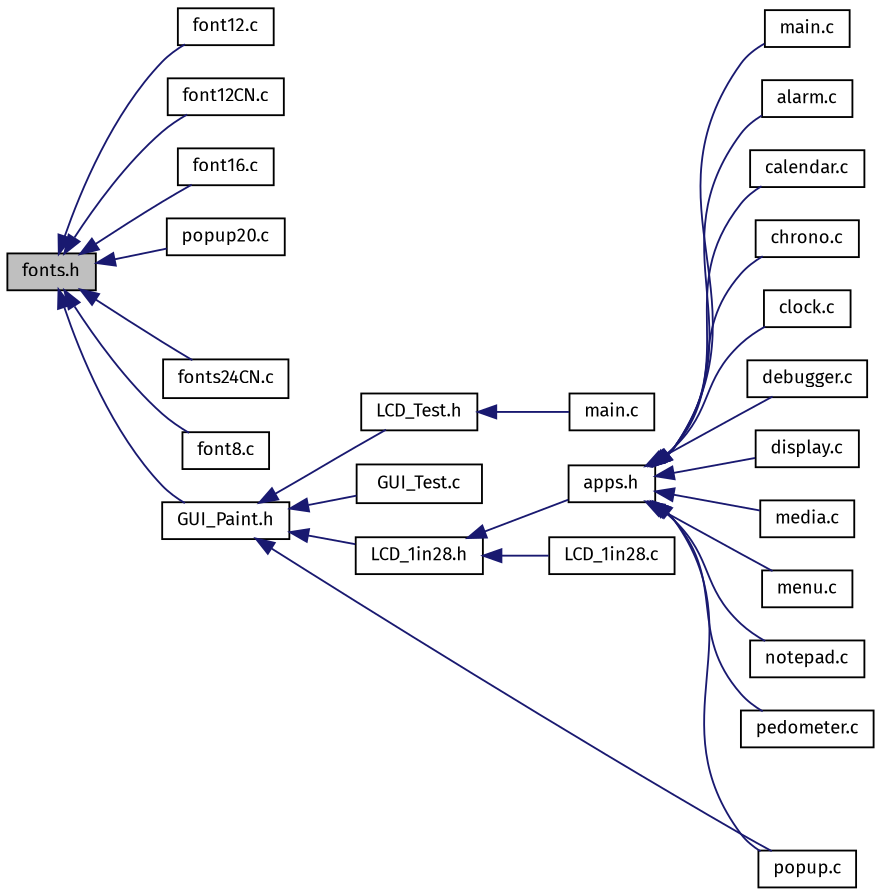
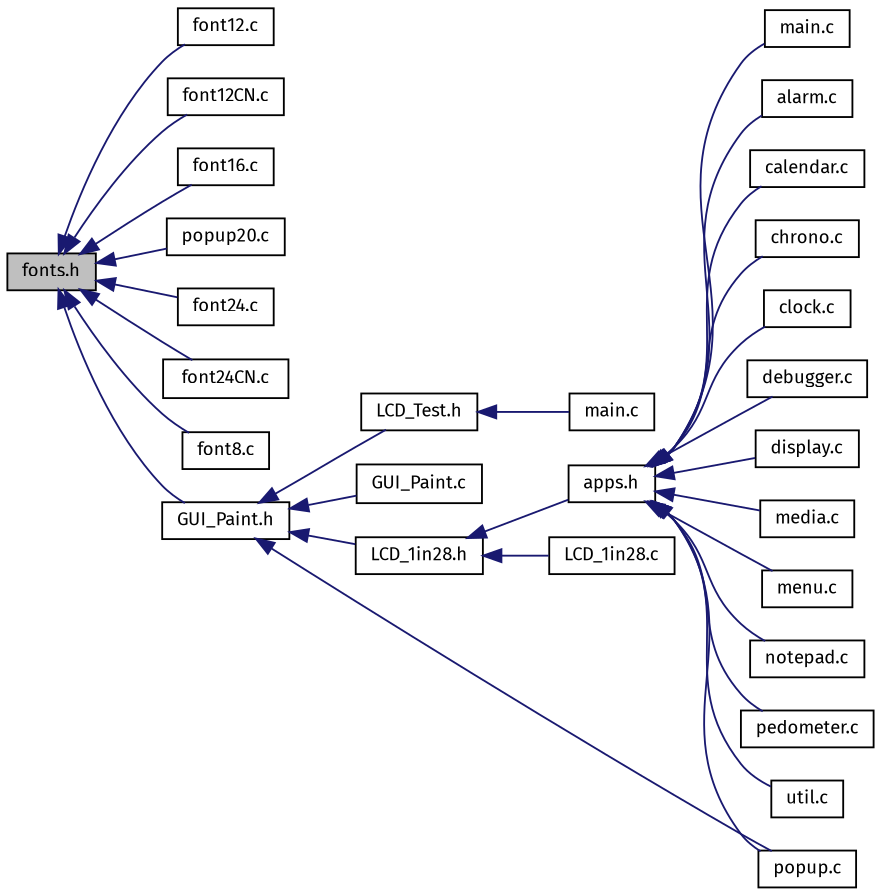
none -> (226, 307)
(226, 379) -> (226, 379)
(419, 484) -> (419, 484)
none -> (807, 799)
